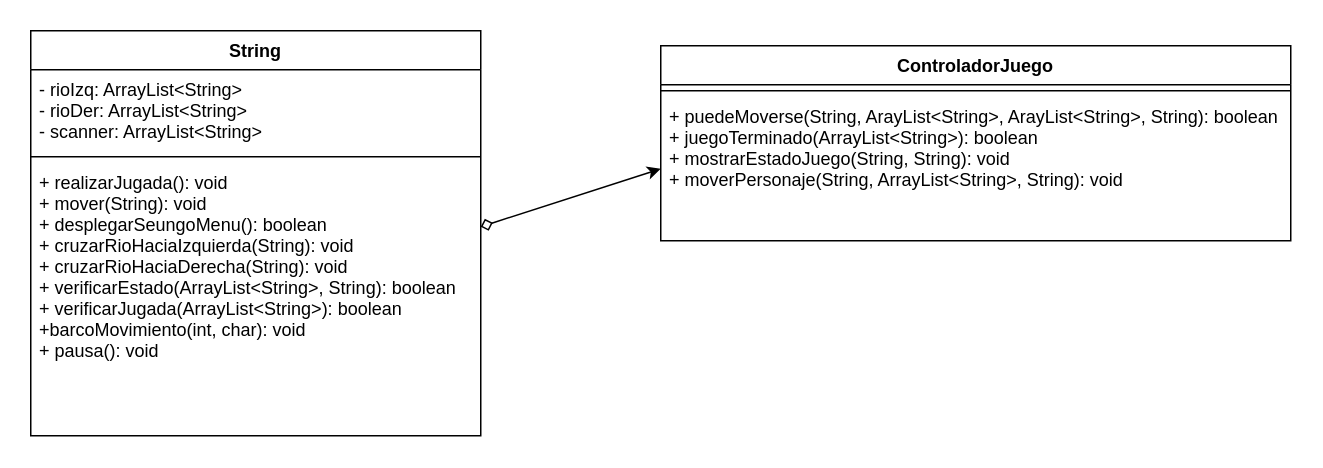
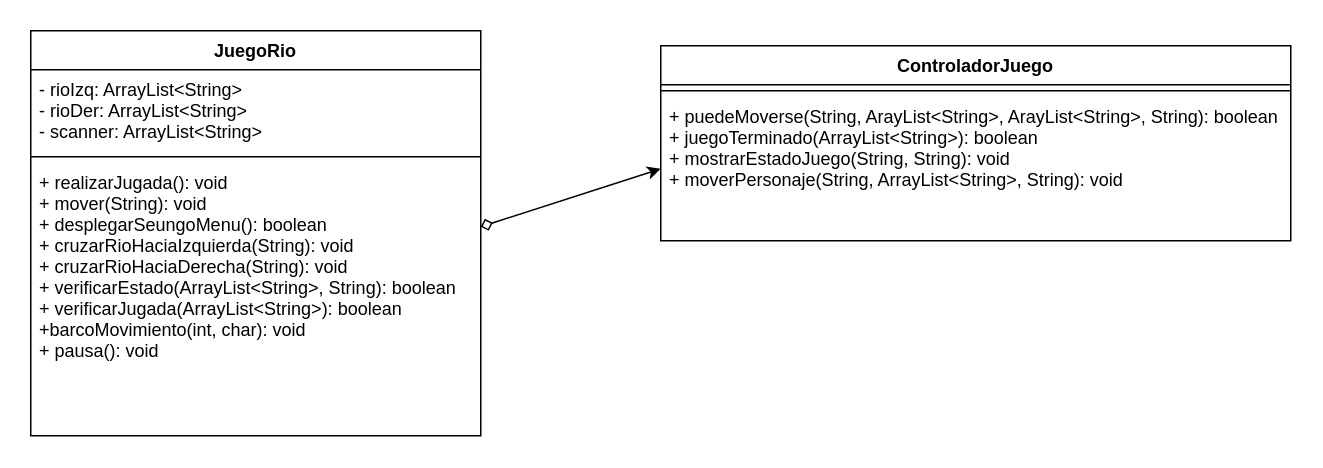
(255, 51) -> (255, 51)
